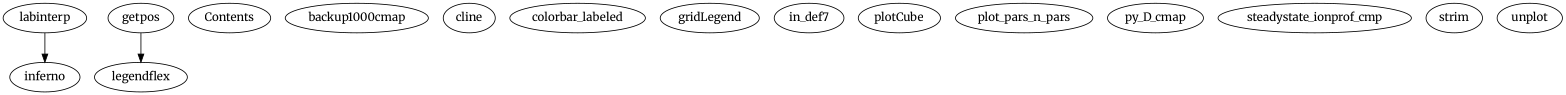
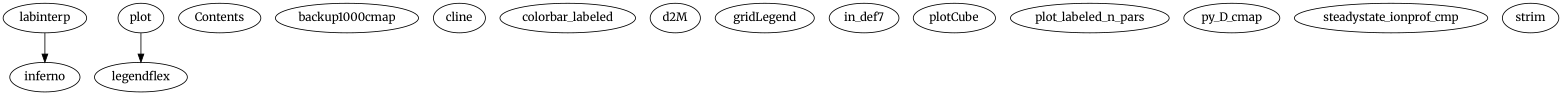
(141, 18) -> (141, 18)
none -> (675, 18)
(1024, 18) -> (1090, 18)
(1530, 18) -> none
